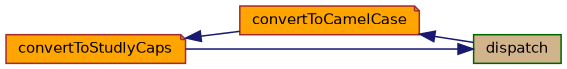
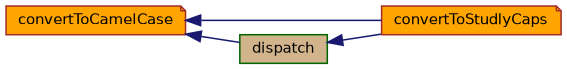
(220, 34) -> (291, 20)
